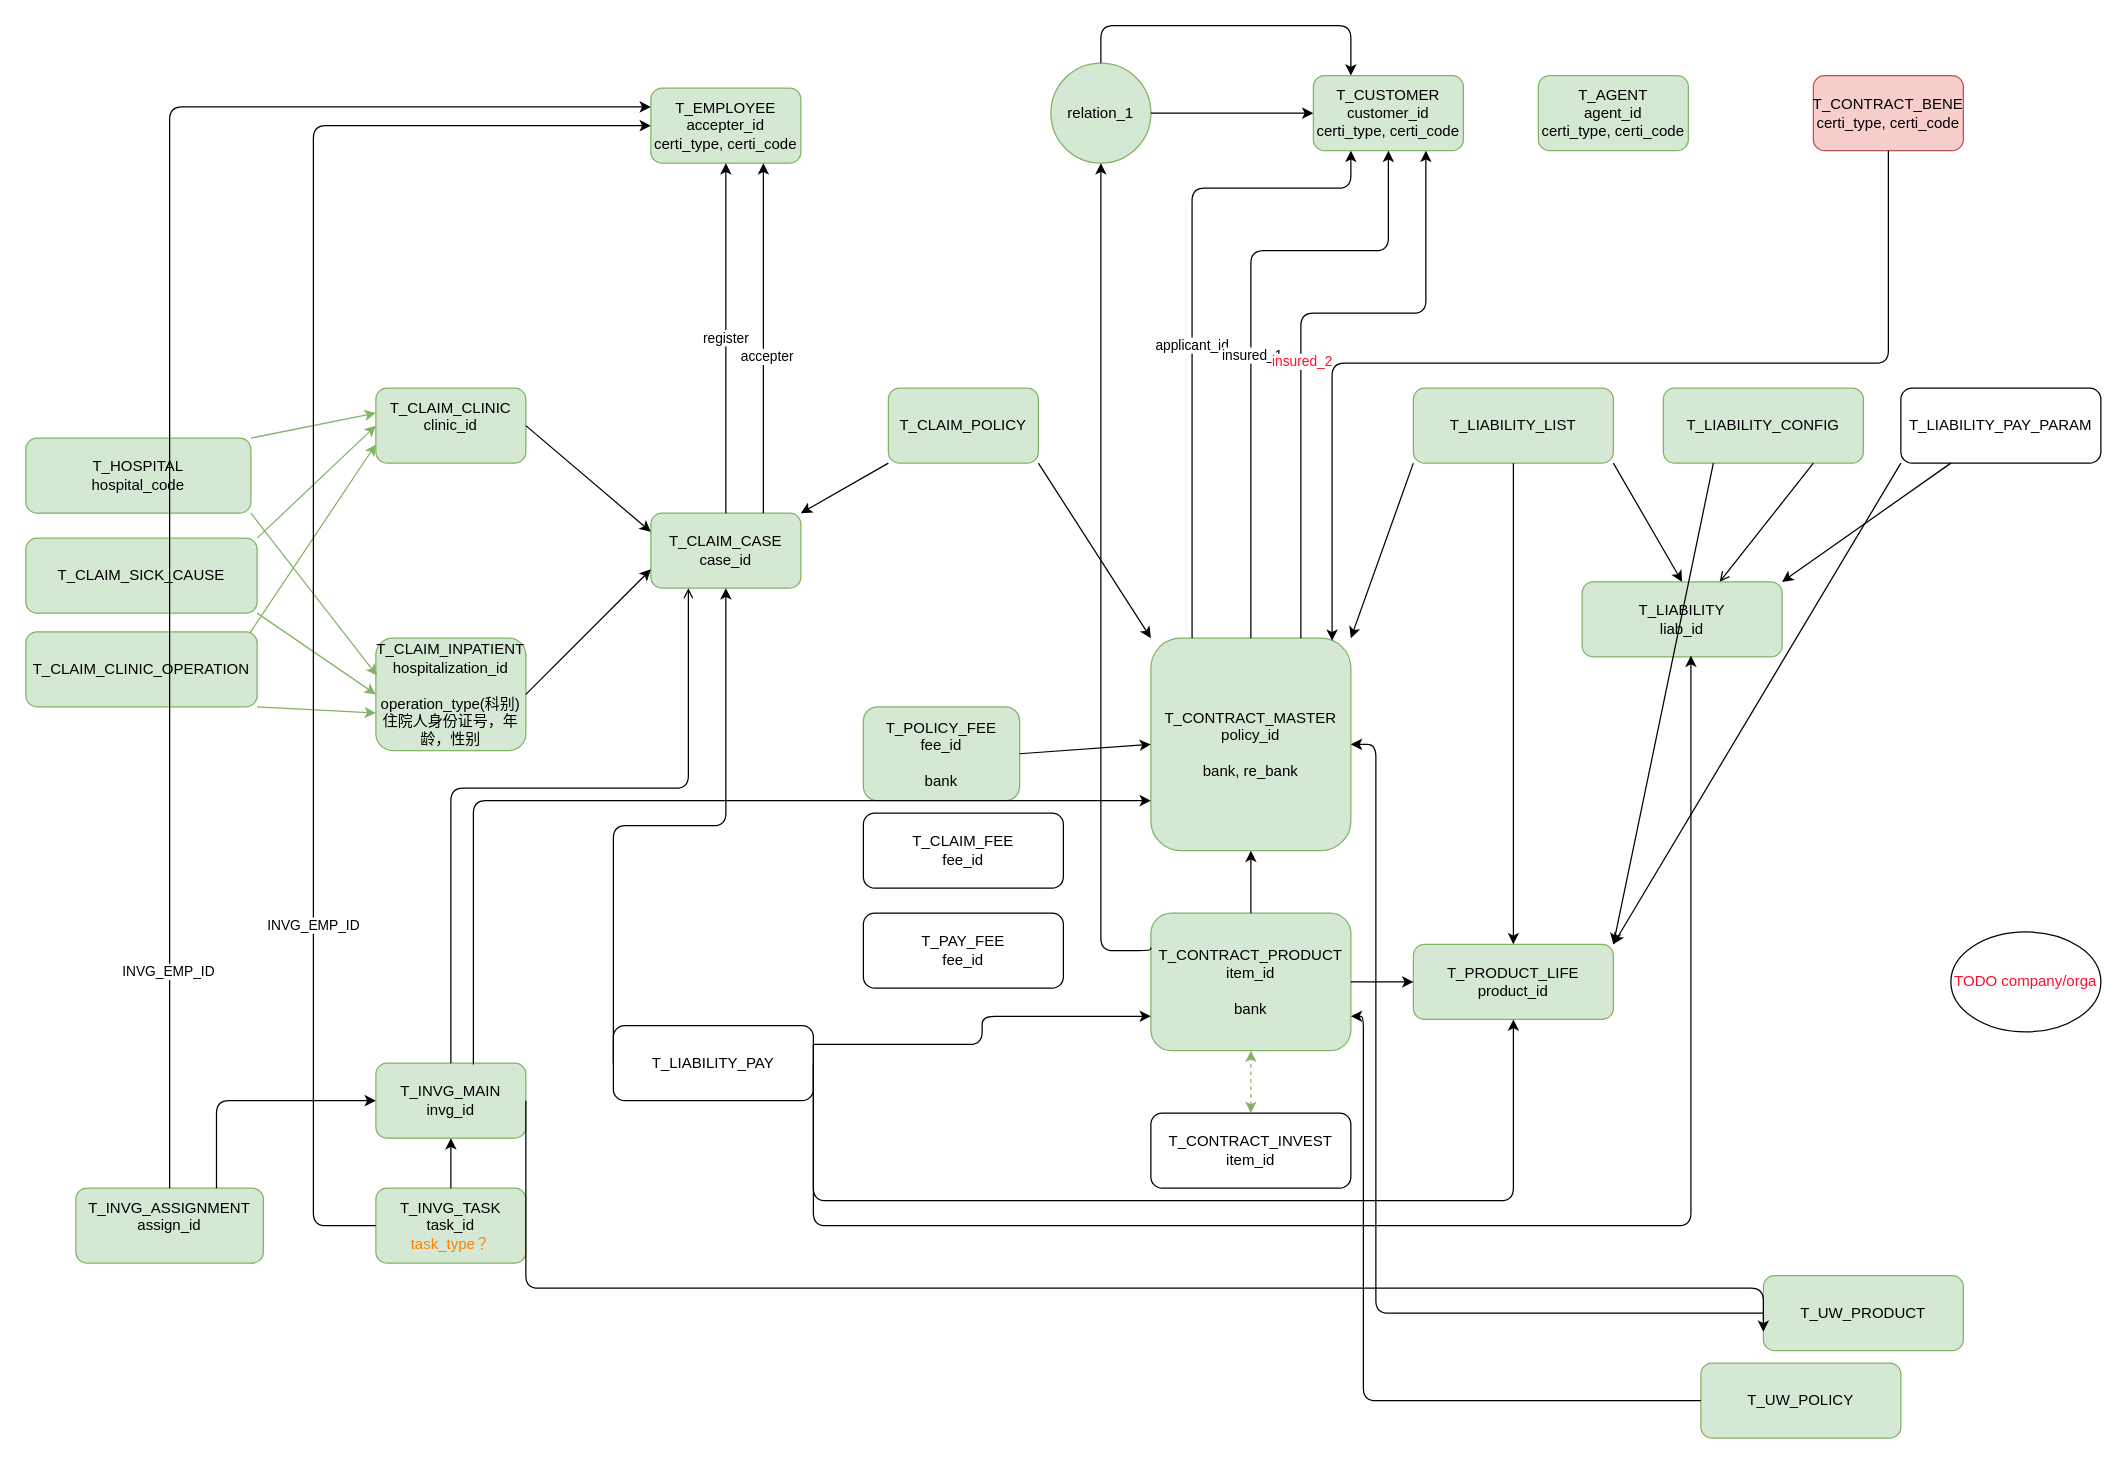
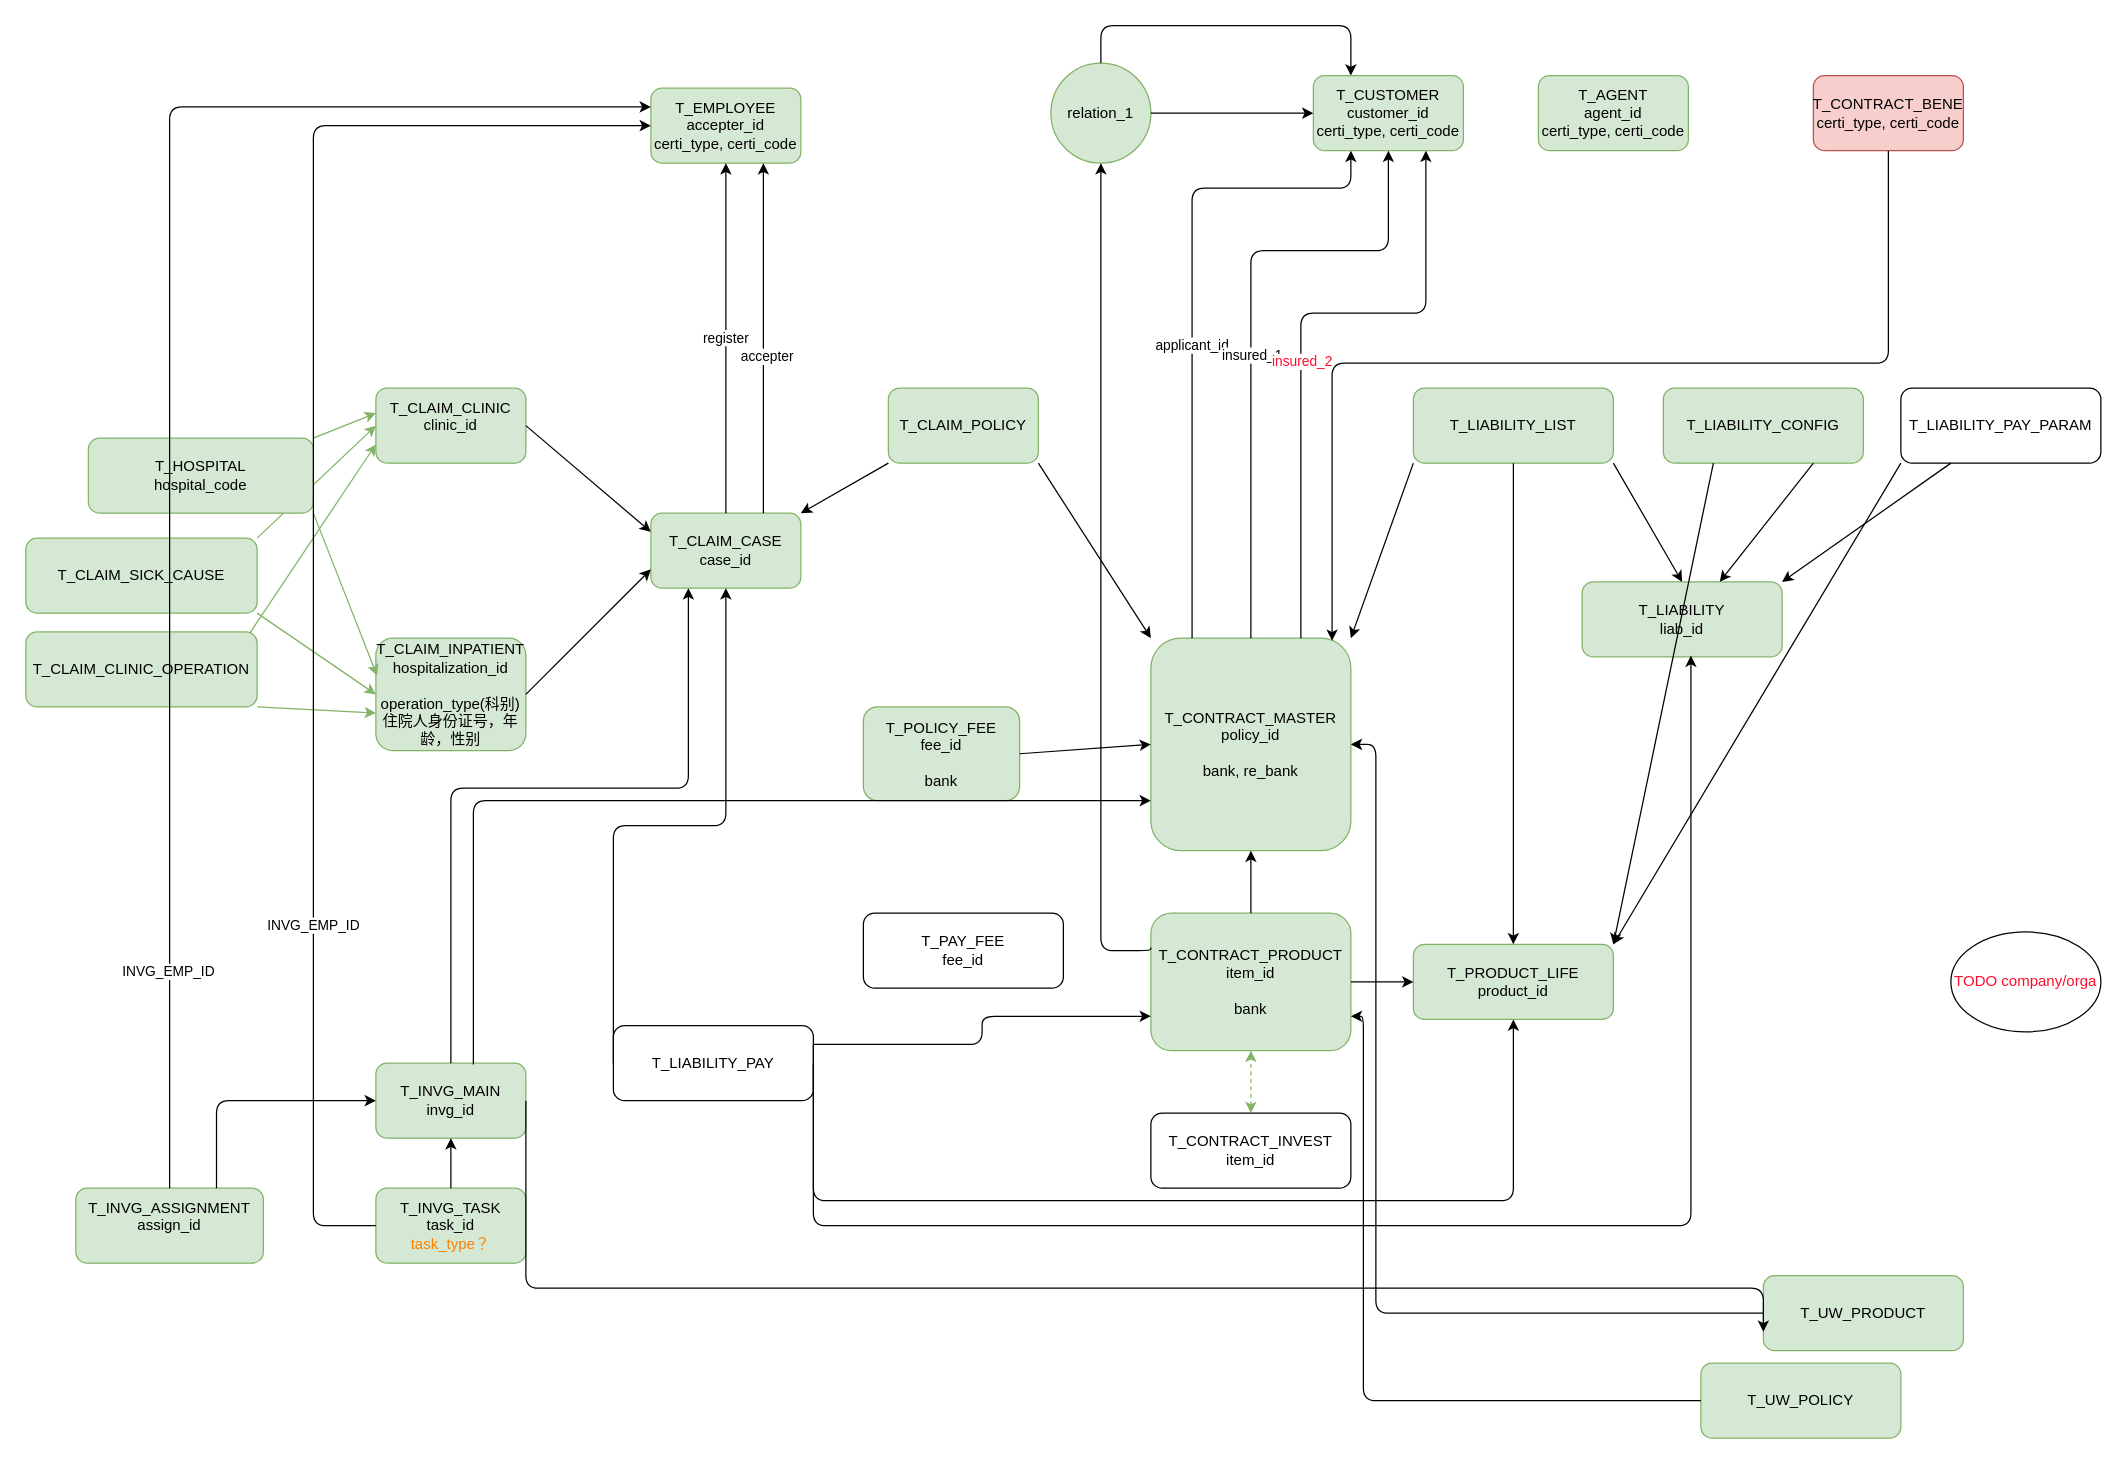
(138, 476) -> (201, 476)
(1724, 576) -> (1726, 574)
(688, 595) -> (688, 598)
(963, 851) -> none
